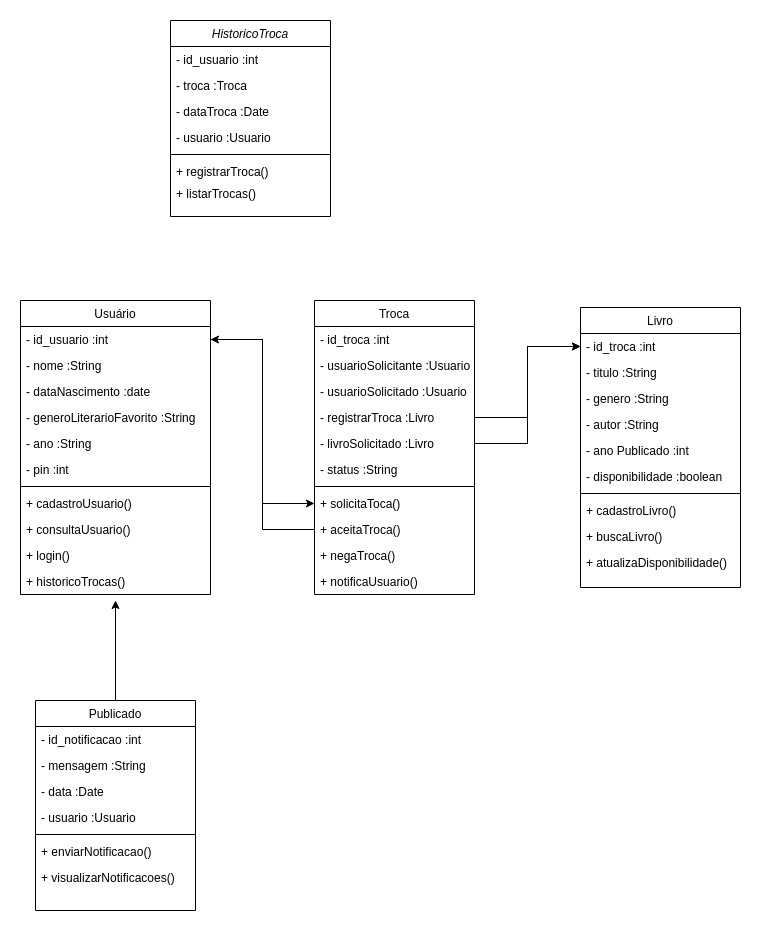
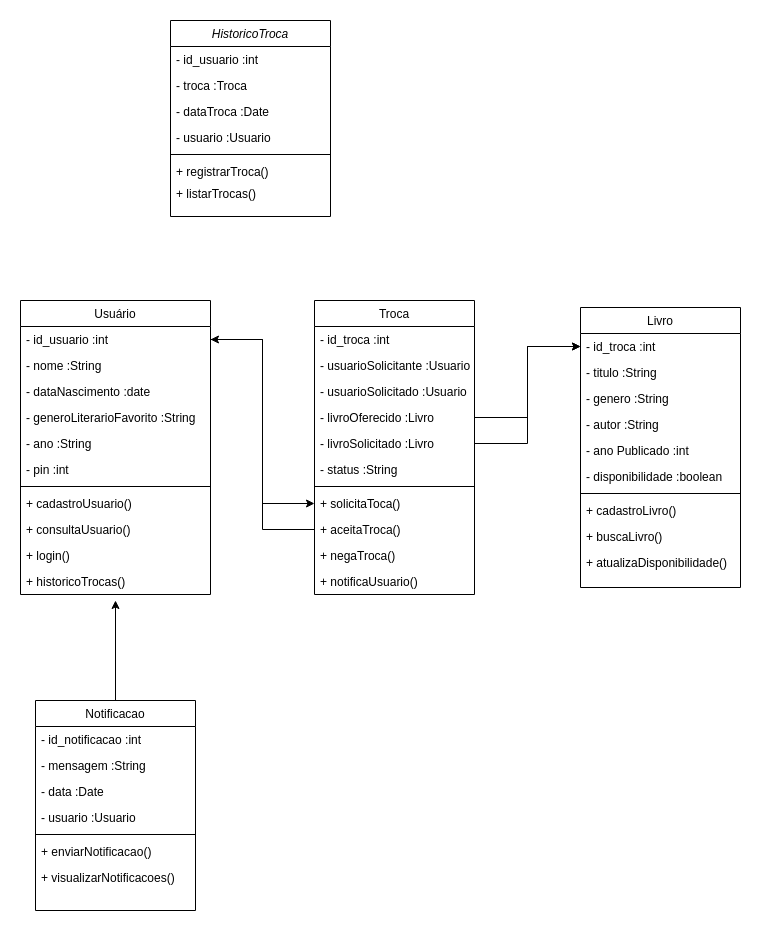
(389, 418) -> (386, 418)
(115, 714) -> (115, 714)
